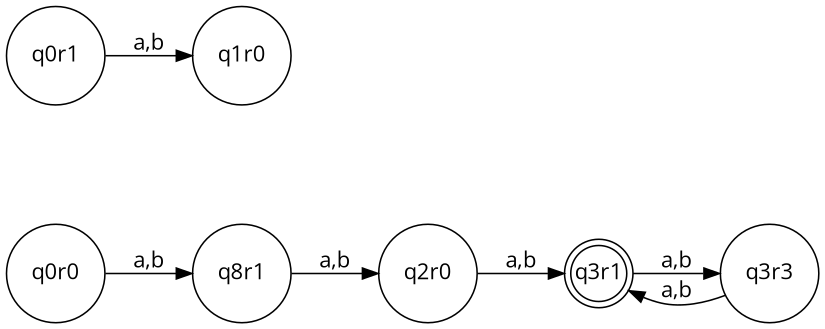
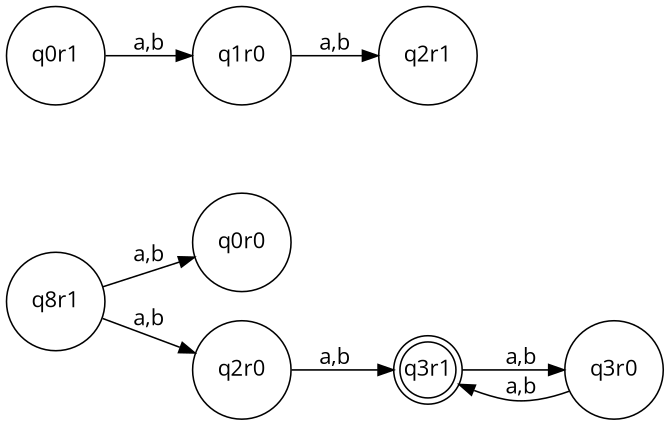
none -> (428, 56)
(141, 273) -> (141, 274)
(770, 273) -> (614, 370)
